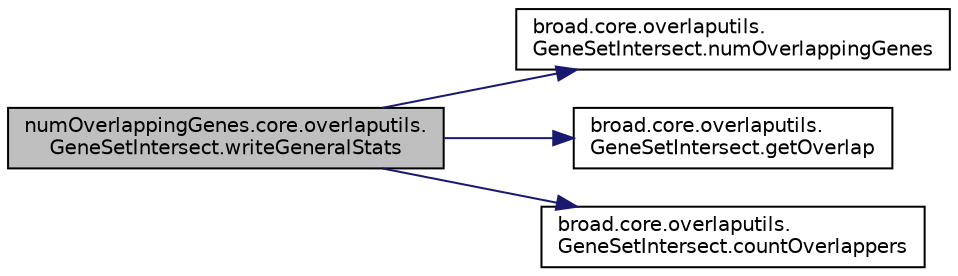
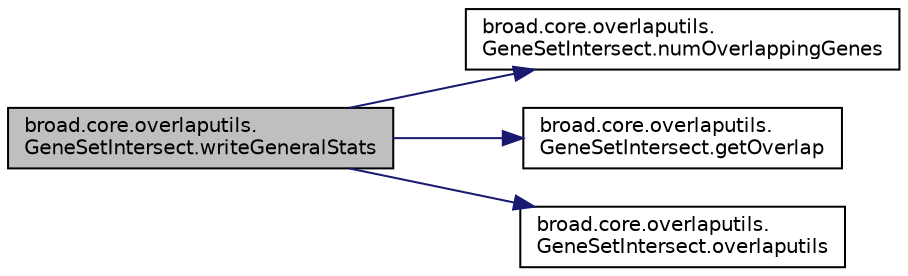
(226, 138) -> (201, 138)
(733, 237) -> (683, 237)
